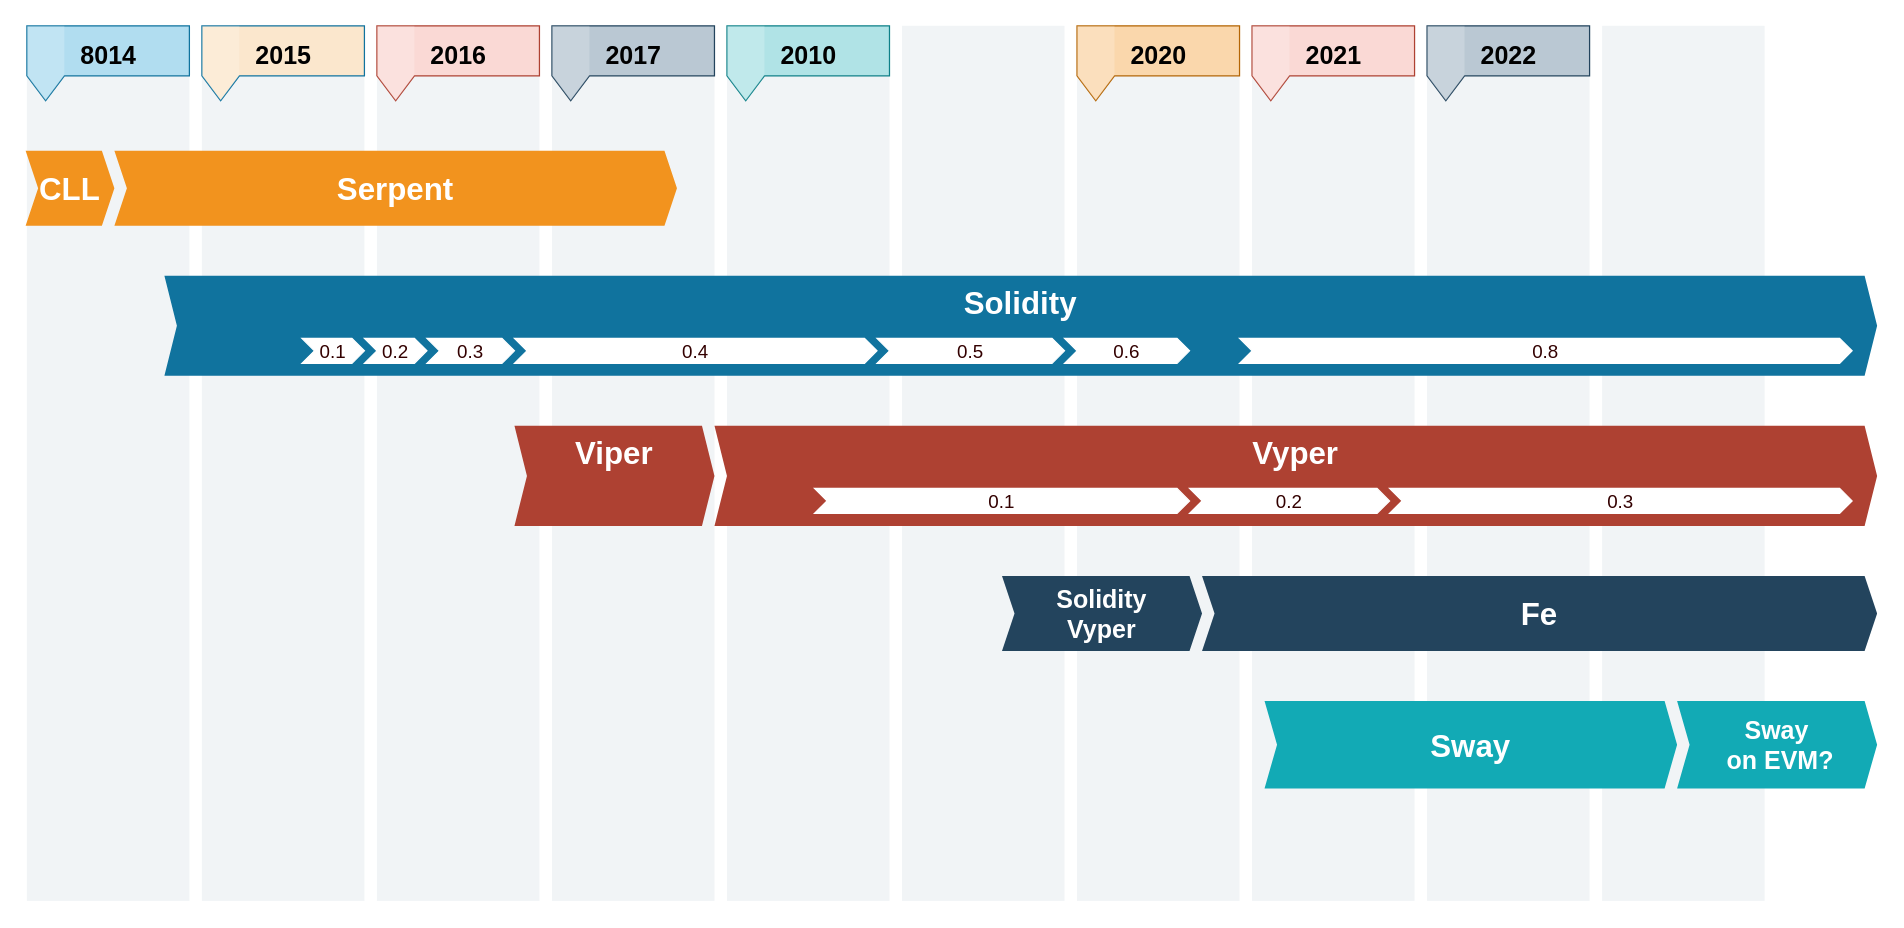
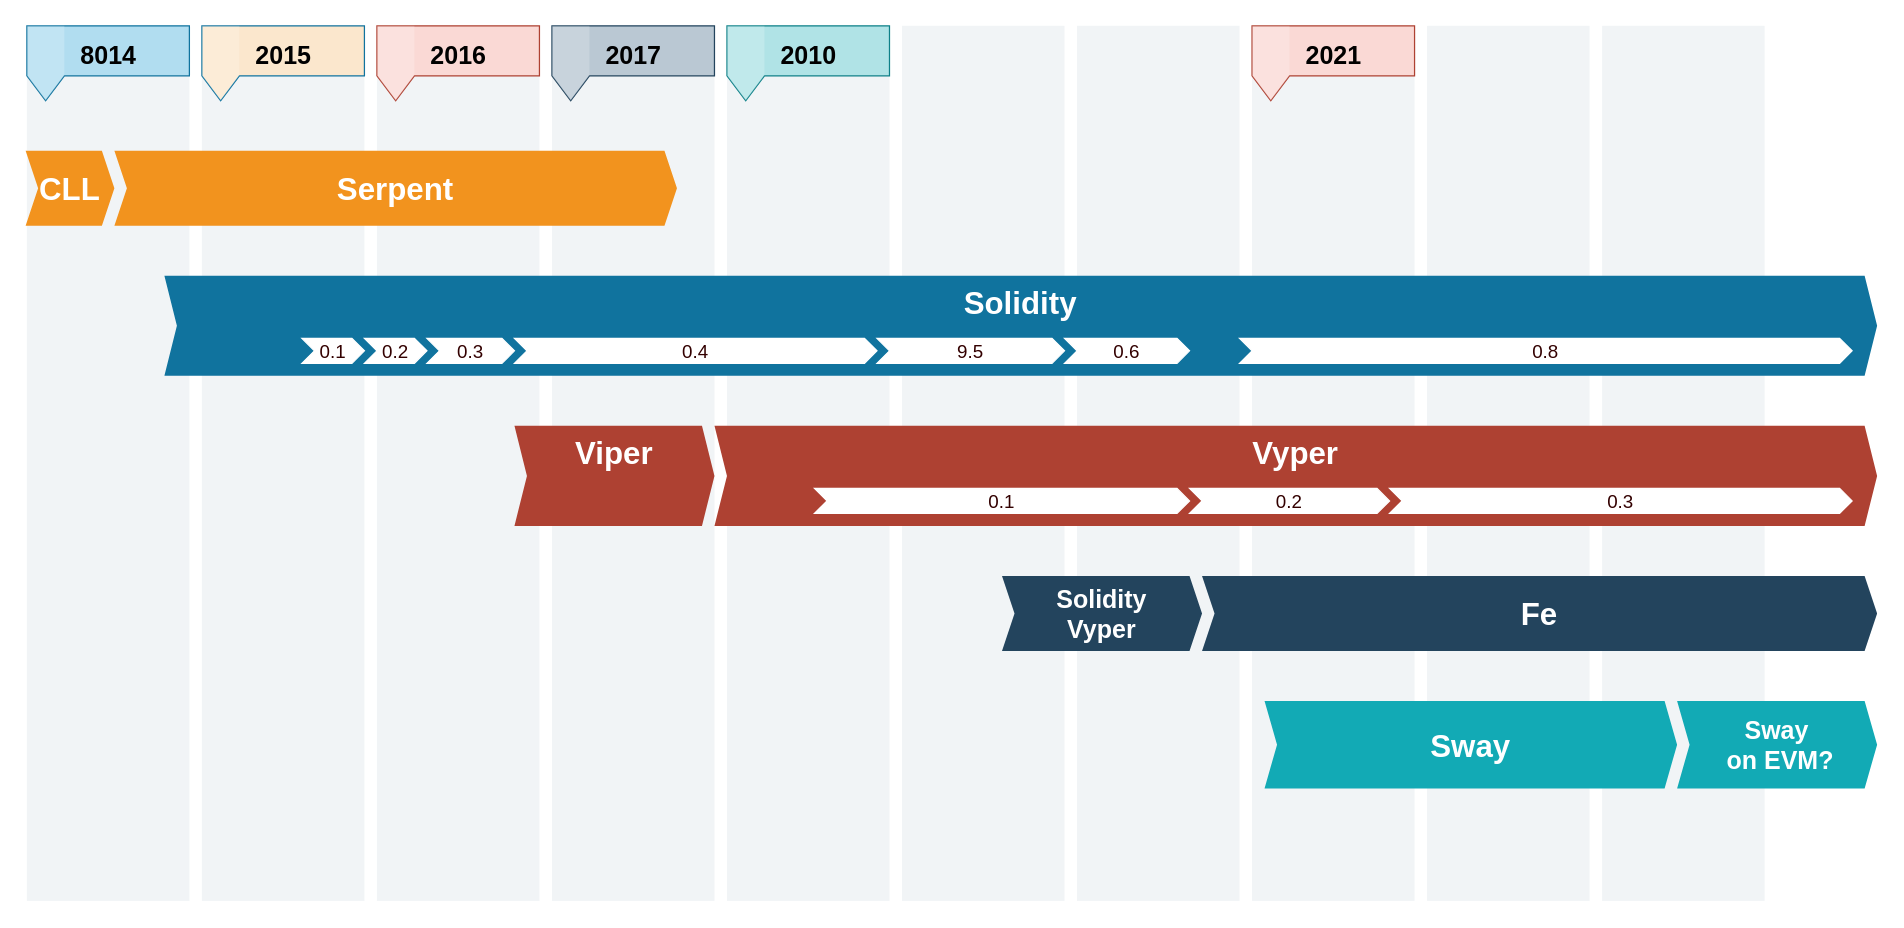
(1158, 63) -> none
(1508, 63) -> none
(971, 351) -> (971, 351)
